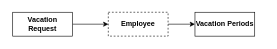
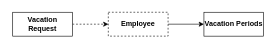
(88, 24) -> (88, 24)
(225, 24) -> (234, 24)
